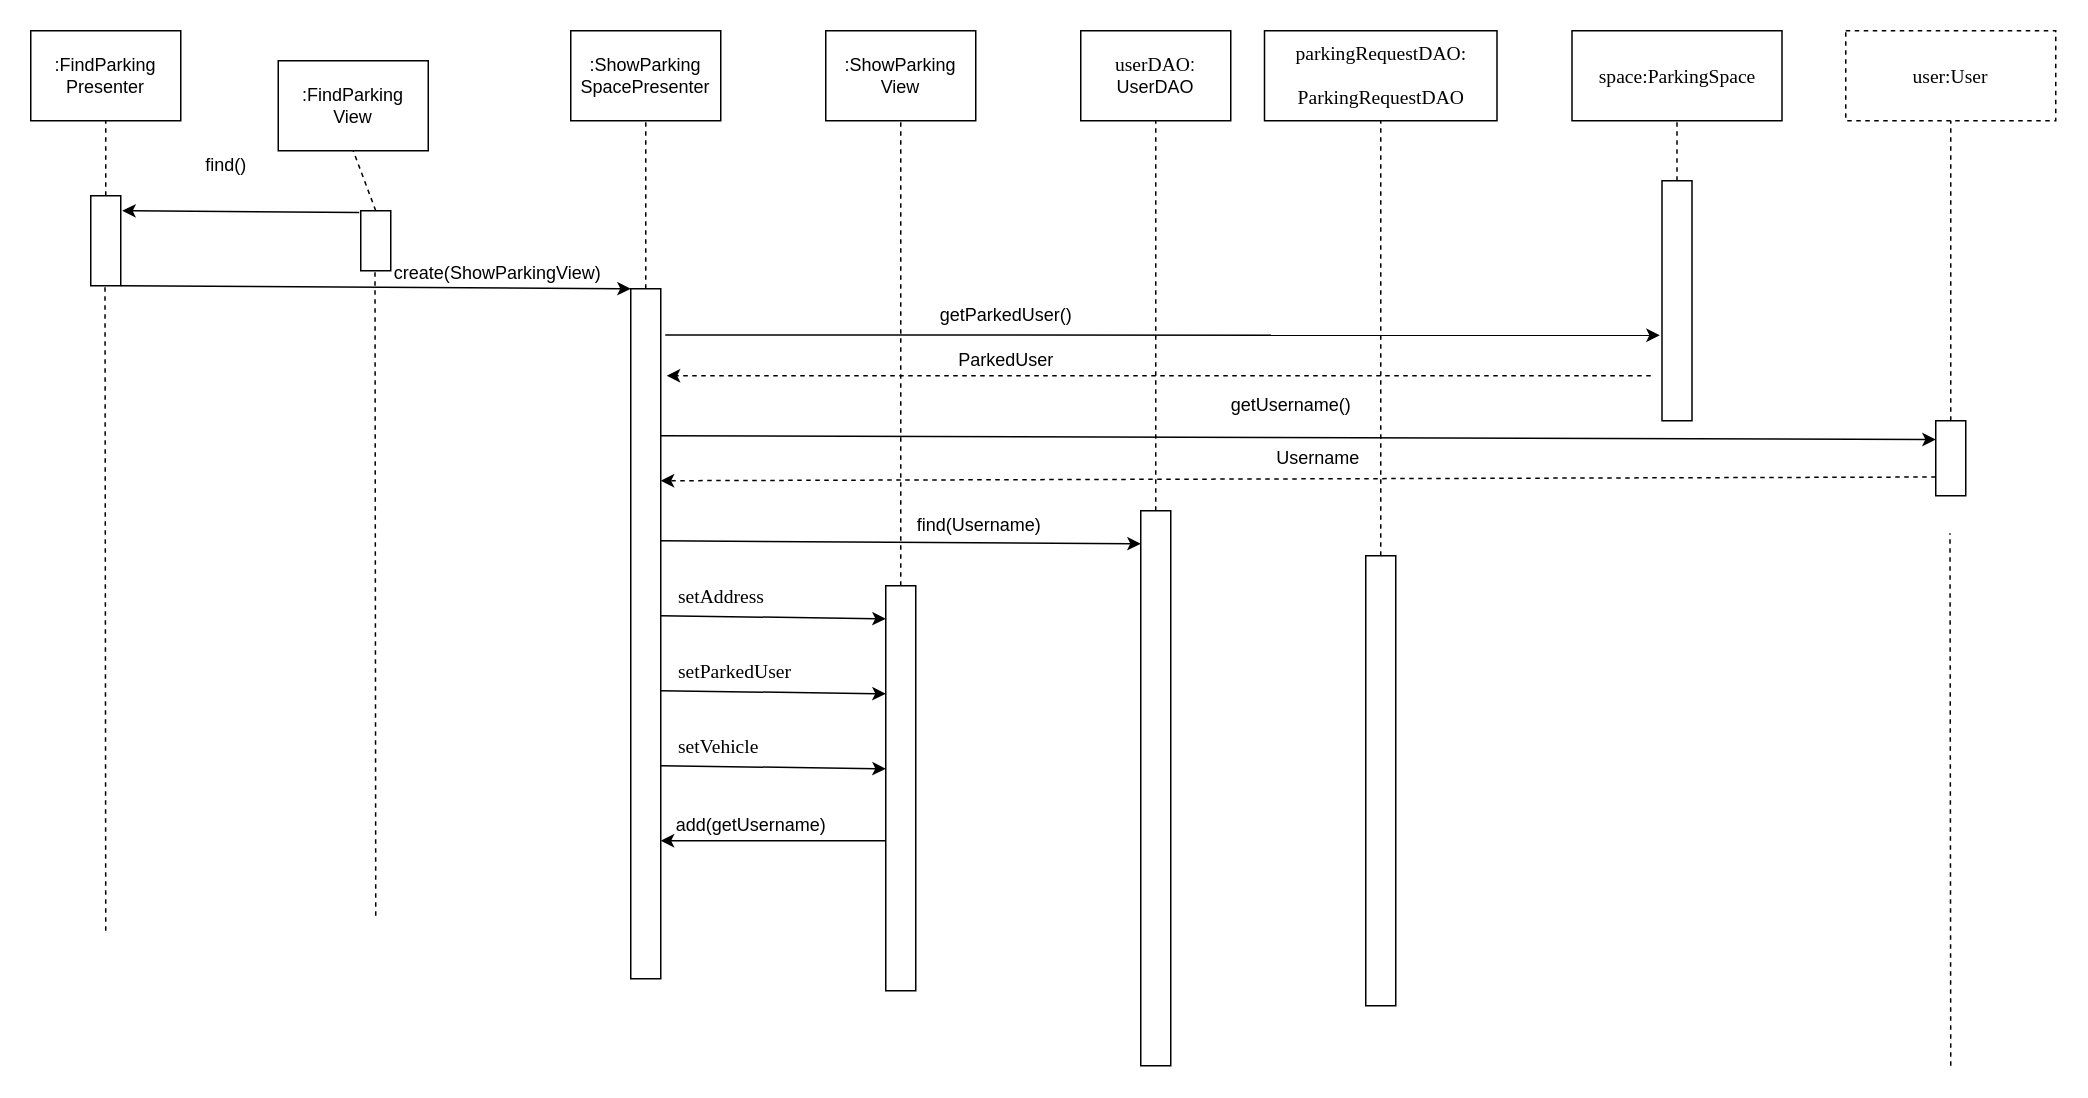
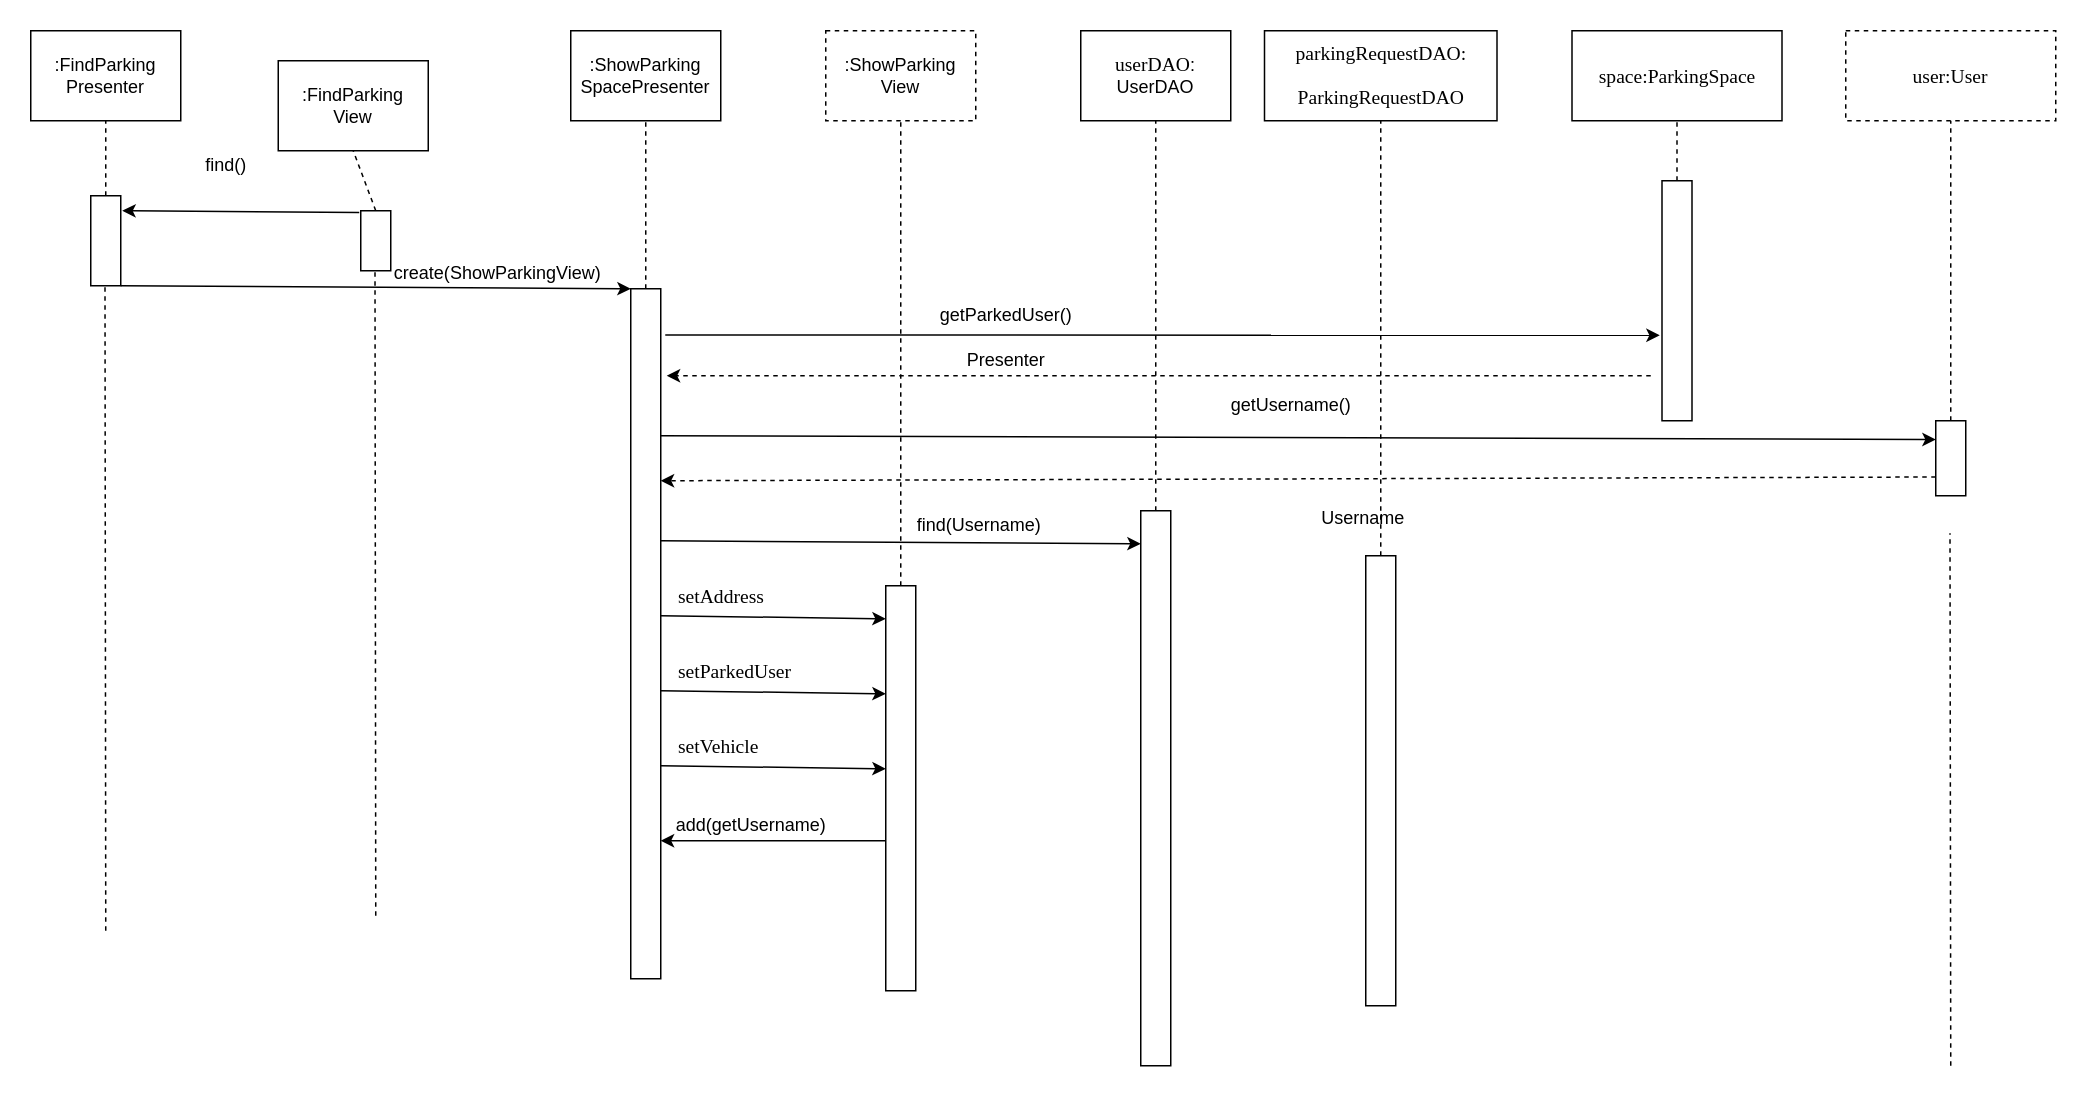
(901, 76) -> (901, 76)
(1007, 361) -> (1007, 361)
(1317, 458) -> (1362, 518)
